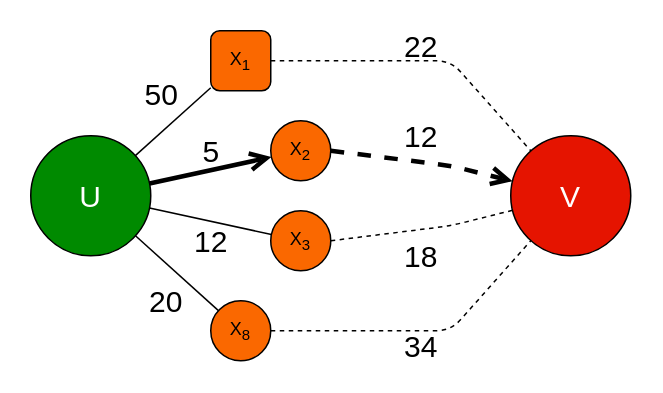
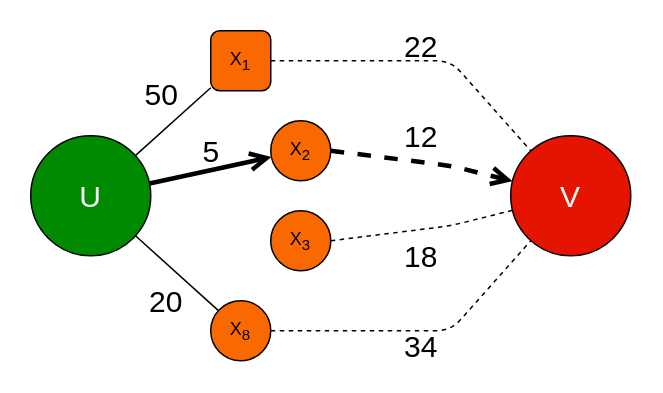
(210, 221) -> none
